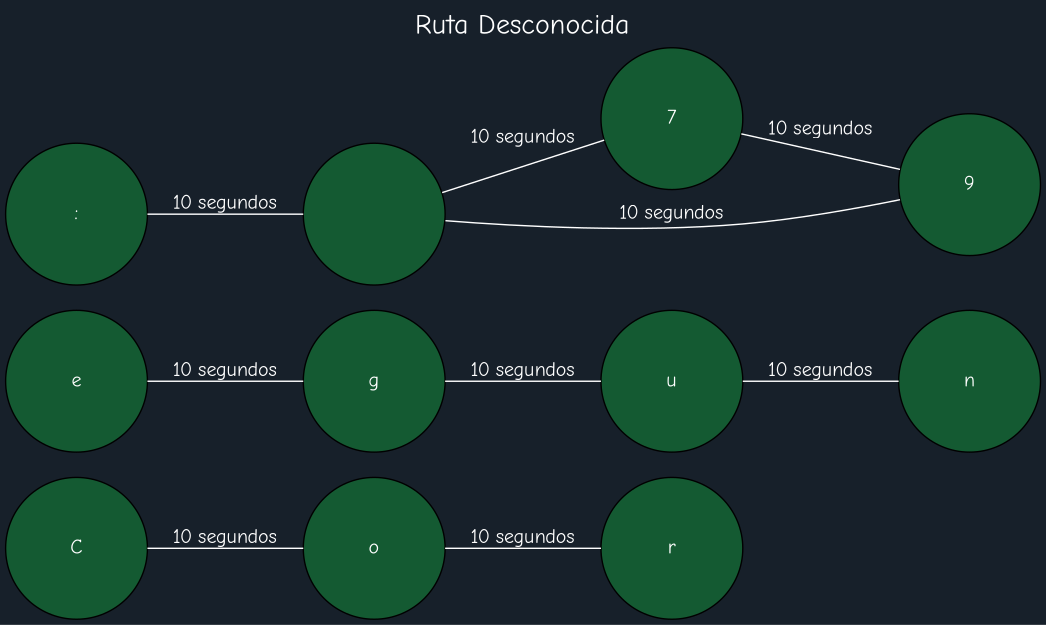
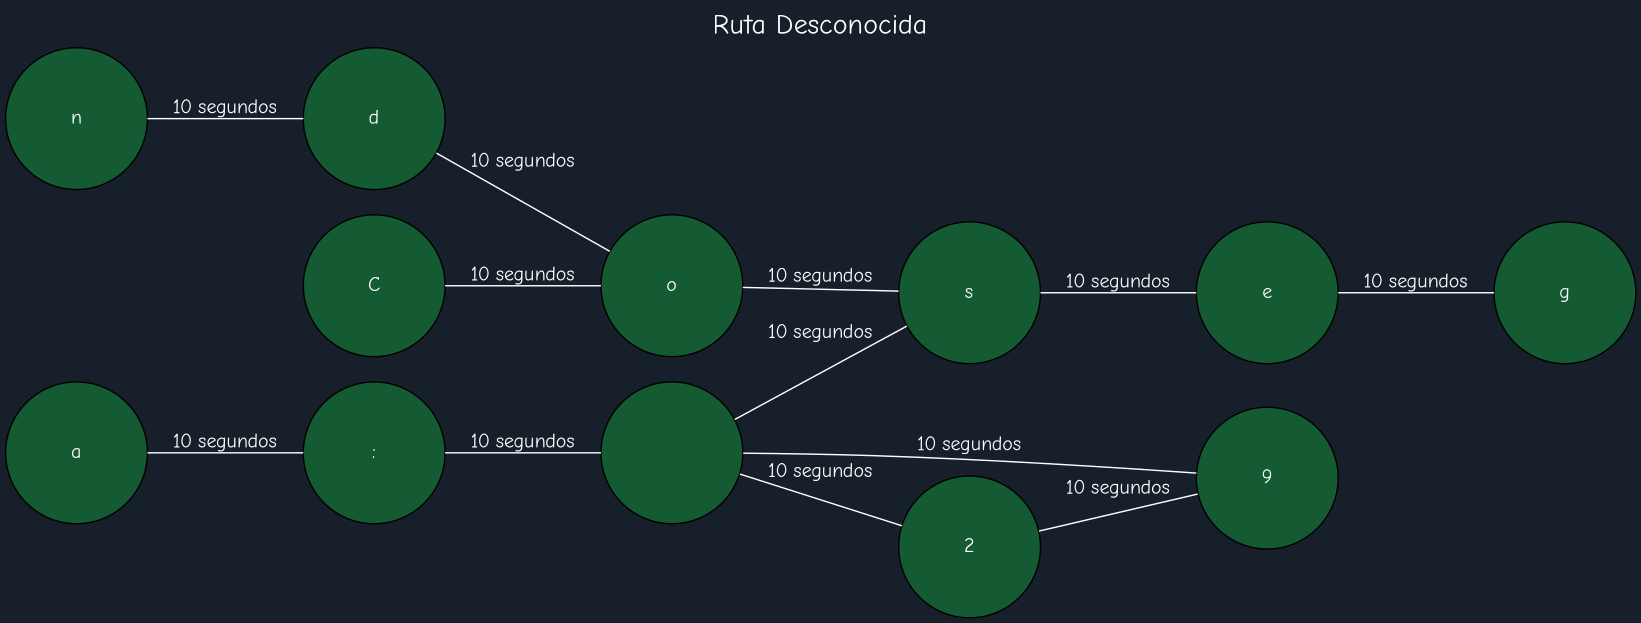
none -> (374, 119)
(672, 119) -> (970, 547)
none -> (970, 293)
(672, 381) -> none
none -> (77, 453)
(672, 548) -> none
